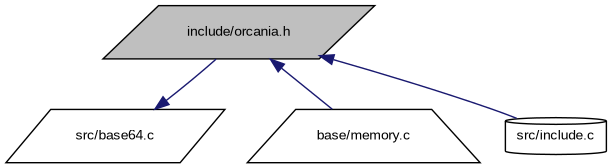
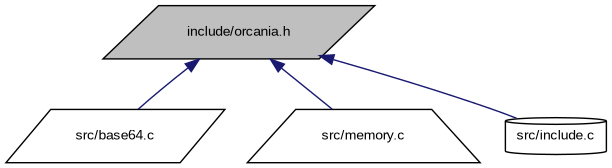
(191, 80) -> (163, 88)
(364, 136) -> (364, 136)
